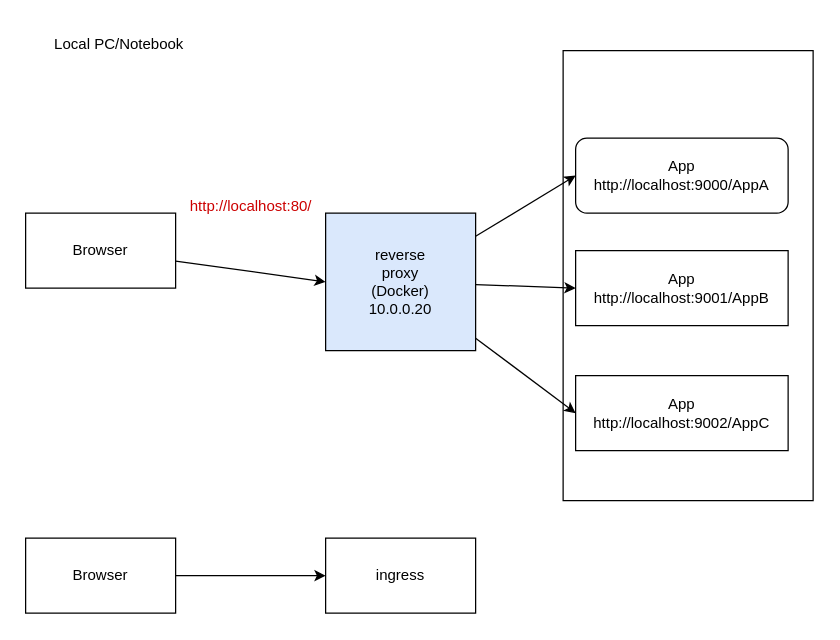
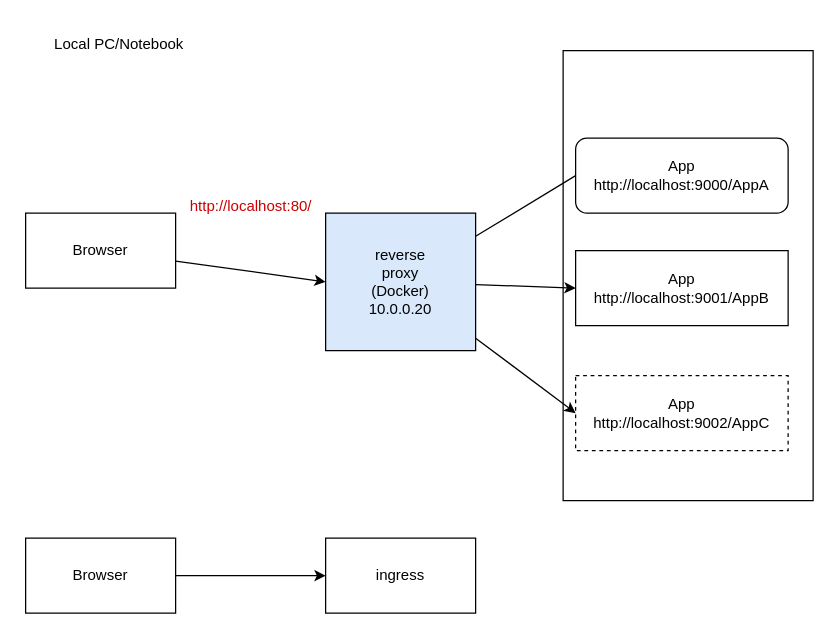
(567, 181) -> (570, 179)
(682, 413) -> (682, 413)
